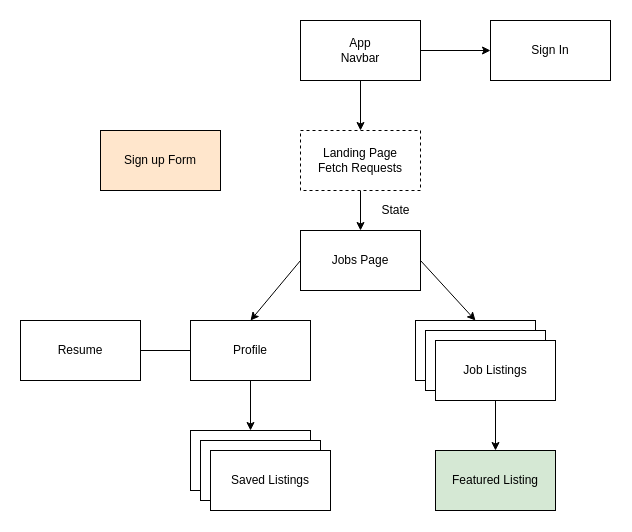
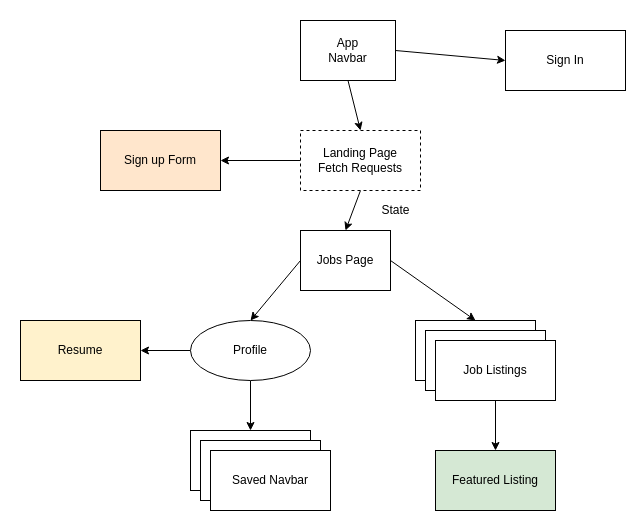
(361, 51) -> (348, 51)
(551, 51) -> (566, 61)
none -> (264, 161)
(361, 261) -> (346, 261)
(81, 351) -> (81, 351)
(146, 351) -> (148, 351)
(251, 351) -> (251, 351)
(271, 481) -> (271, 481)
